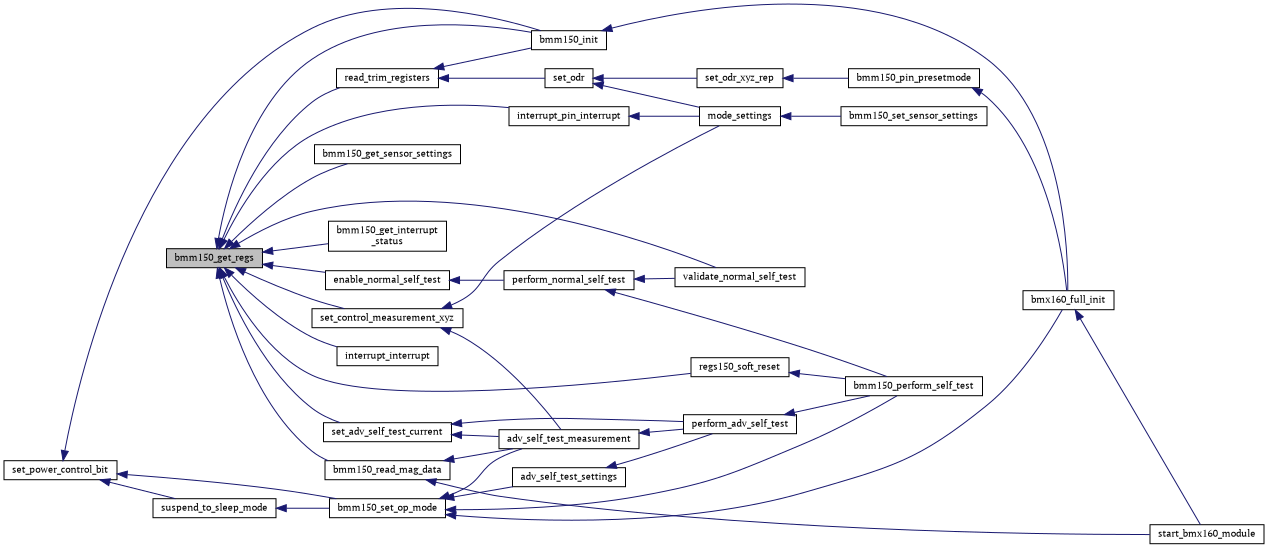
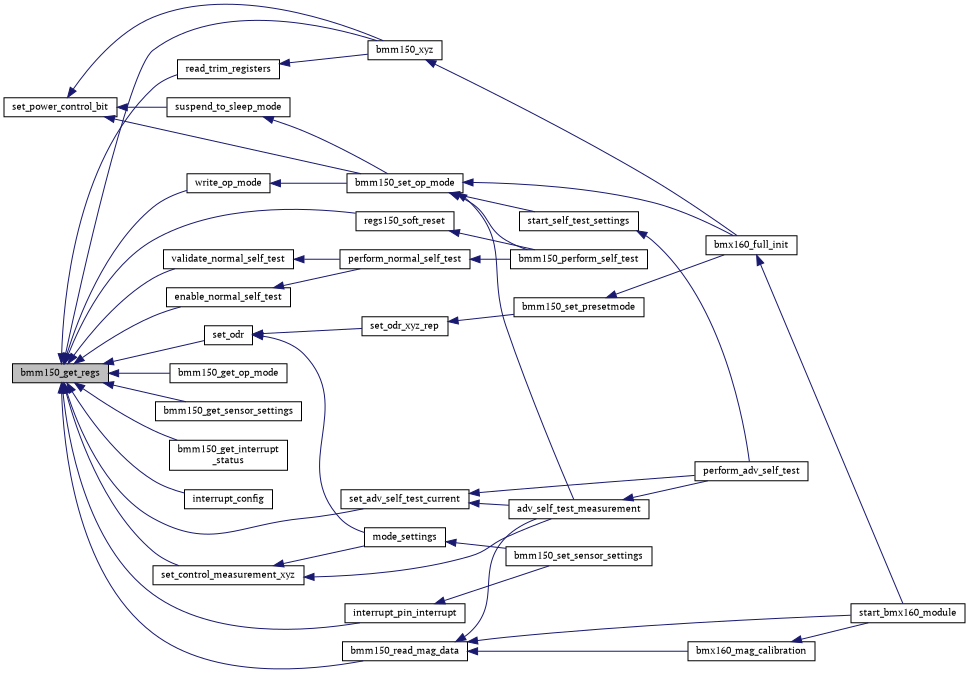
(569, 40) -> (405, 50)
(497, 78) -> (159, 351)
(914, 78) -> (579, 307)
(669, 116) -> (497, 583)
none -> (228, 183)
(660, 279) -> (322, 259)
(388, 356) -> (228, 499)
none -> (228, 373)
(832, 404) -> none
(569, 477) -> (579, 221)
none -> (752, 651)
